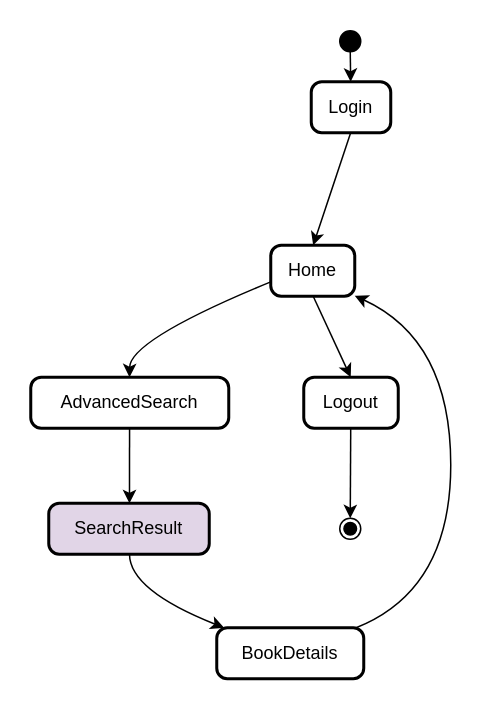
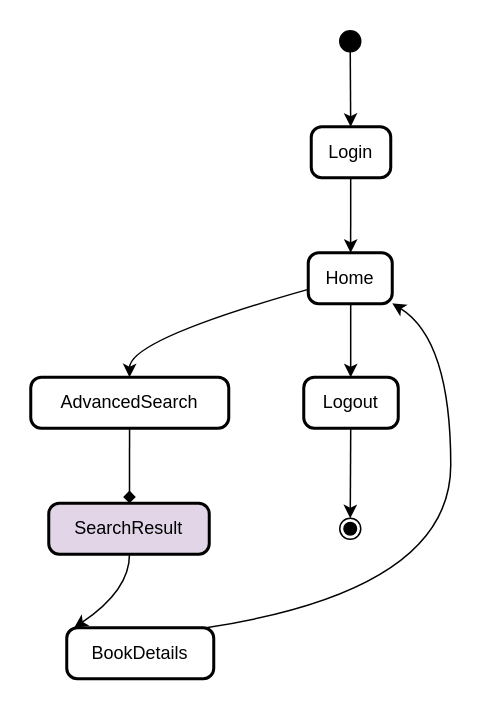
(351, 107) -> (351, 152)
(313, 271) -> (350, 278)
(129, 491) -> (129, 490)
(290, 653) -> (140, 653)
